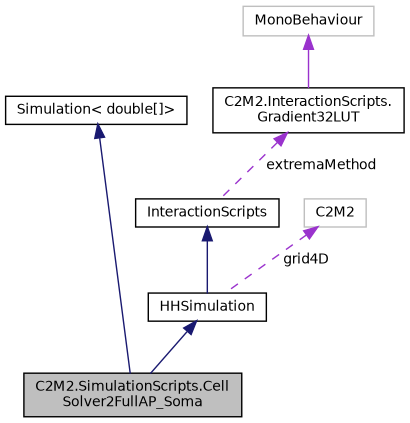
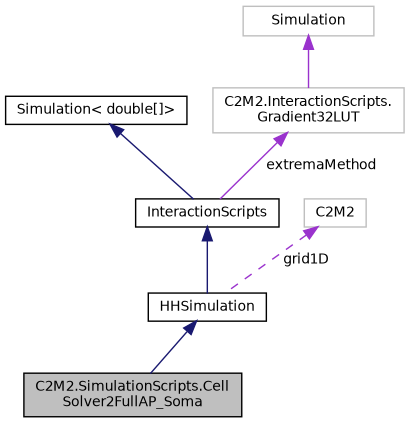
(309, 21) -> (309, 21)
(309, 110) -> (309, 110)
(249, 171) -> (249, 171)
(115, 256) -> (157, 166)
(304, 260) -> (304, 260)
